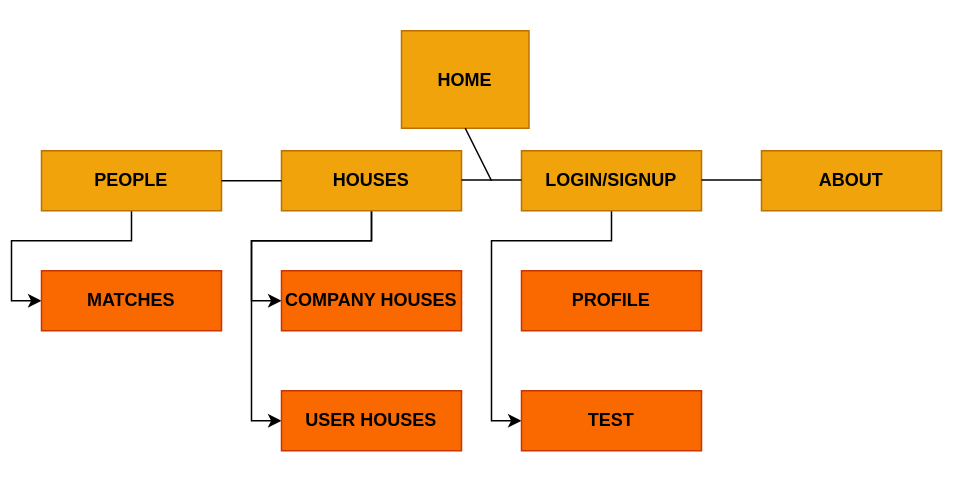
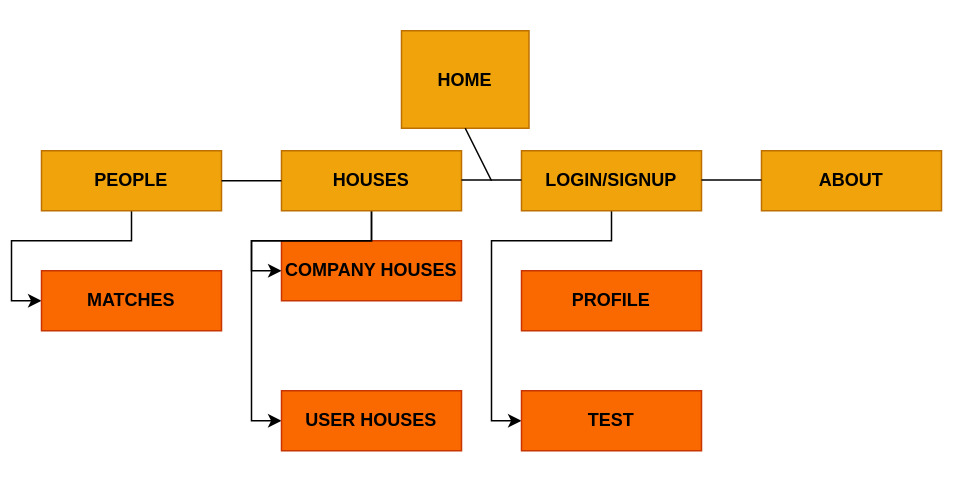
(371, 301) -> (371, 271)
